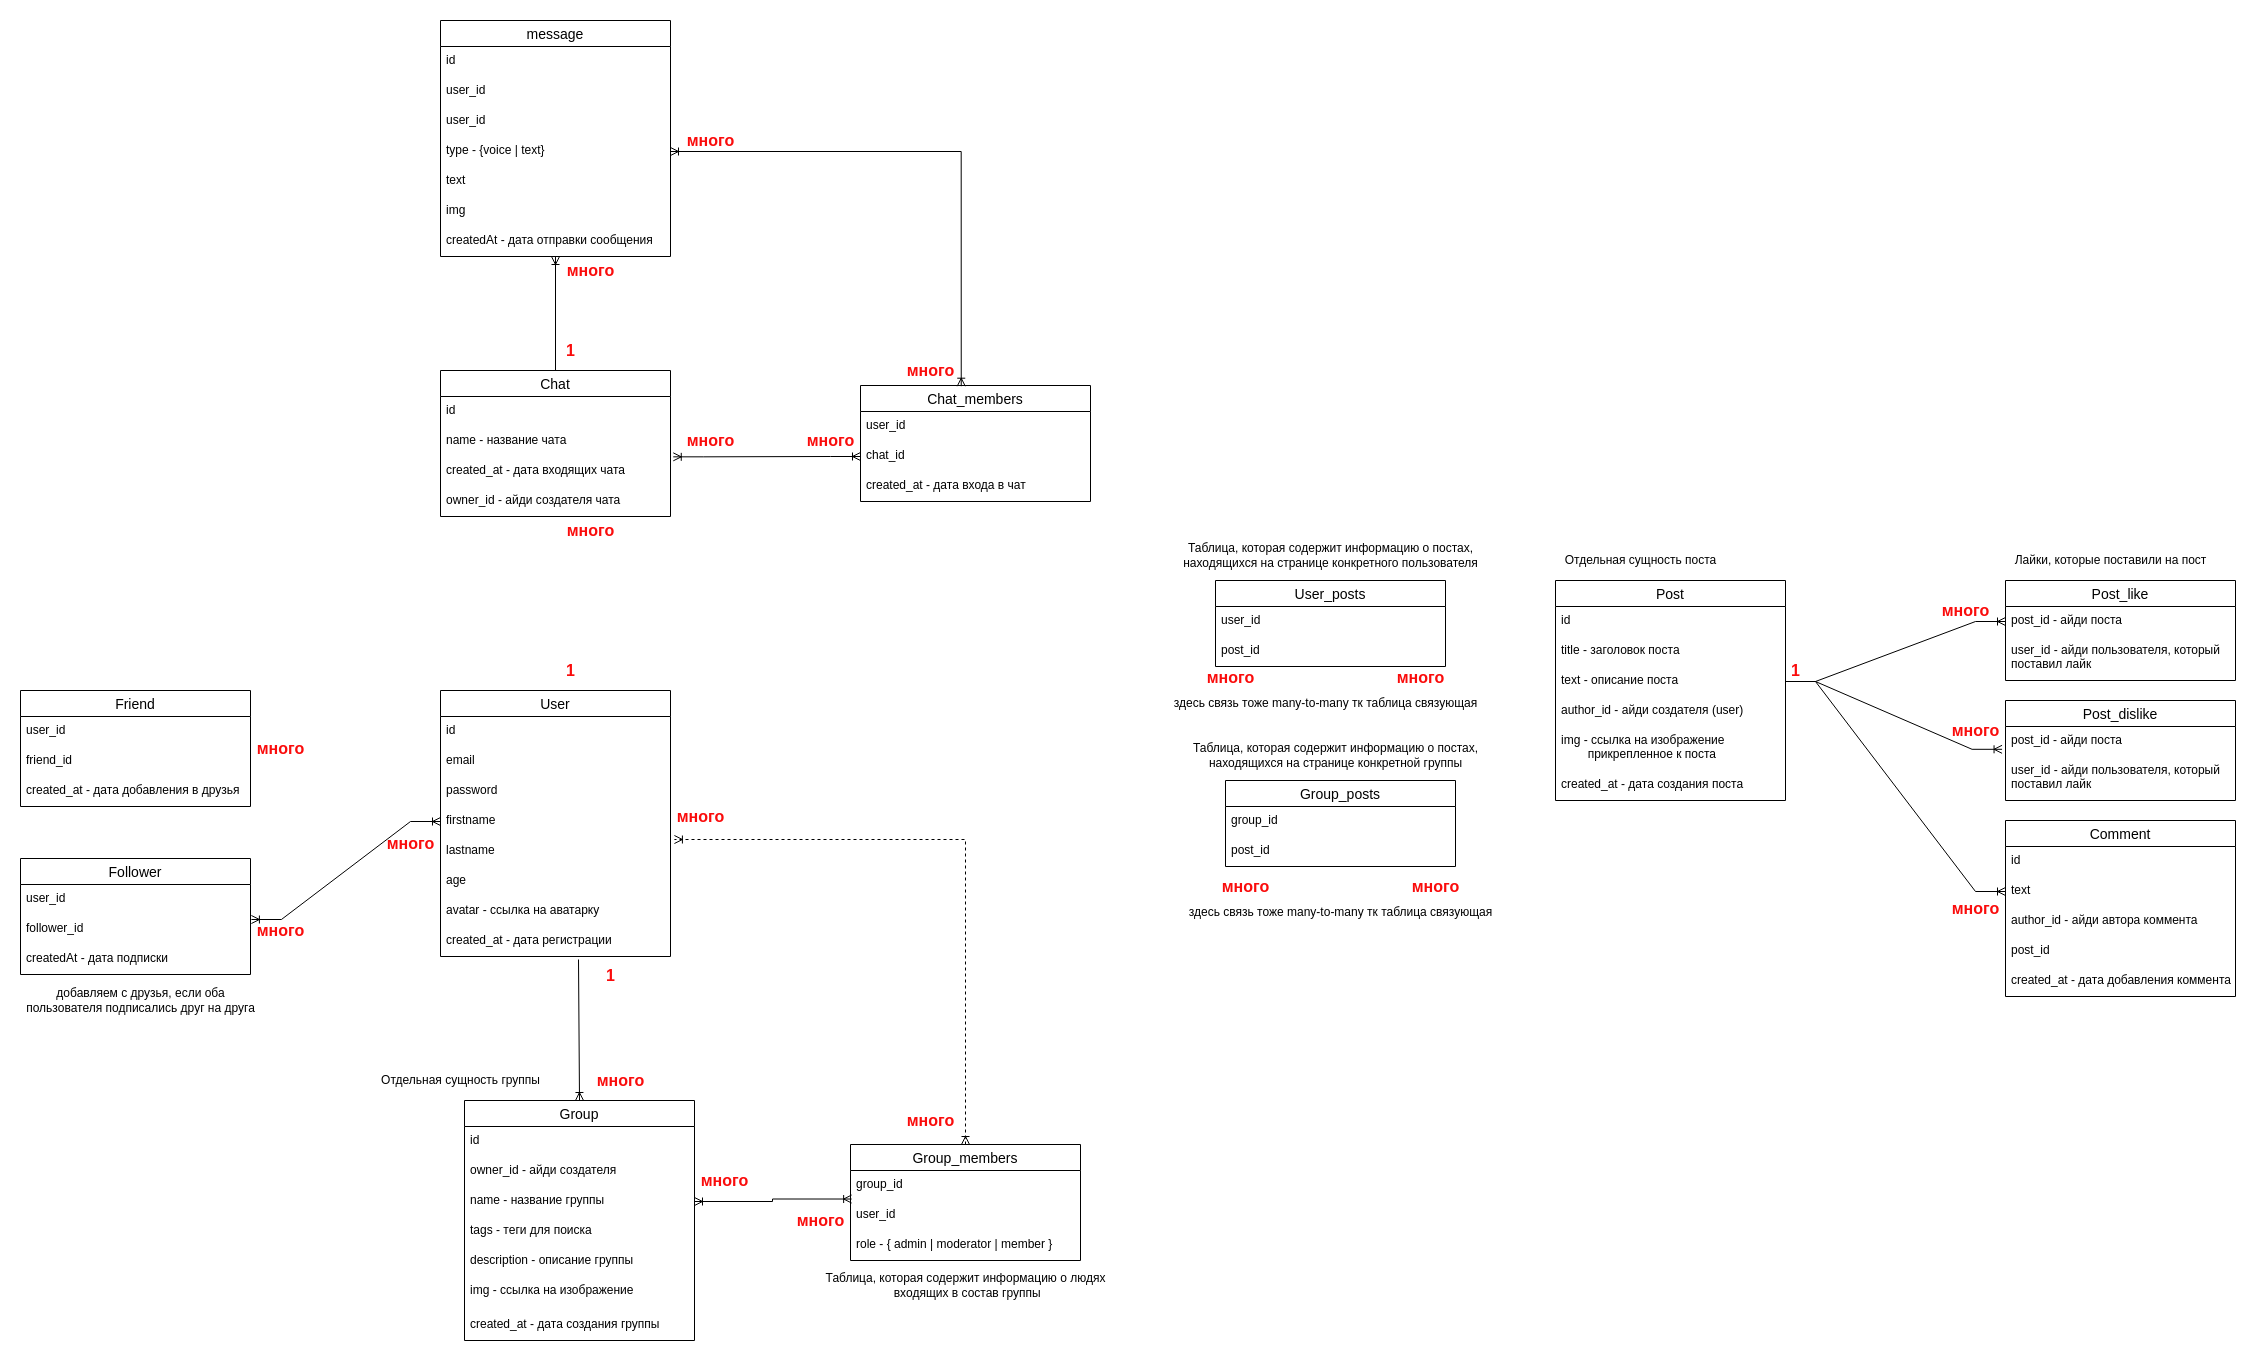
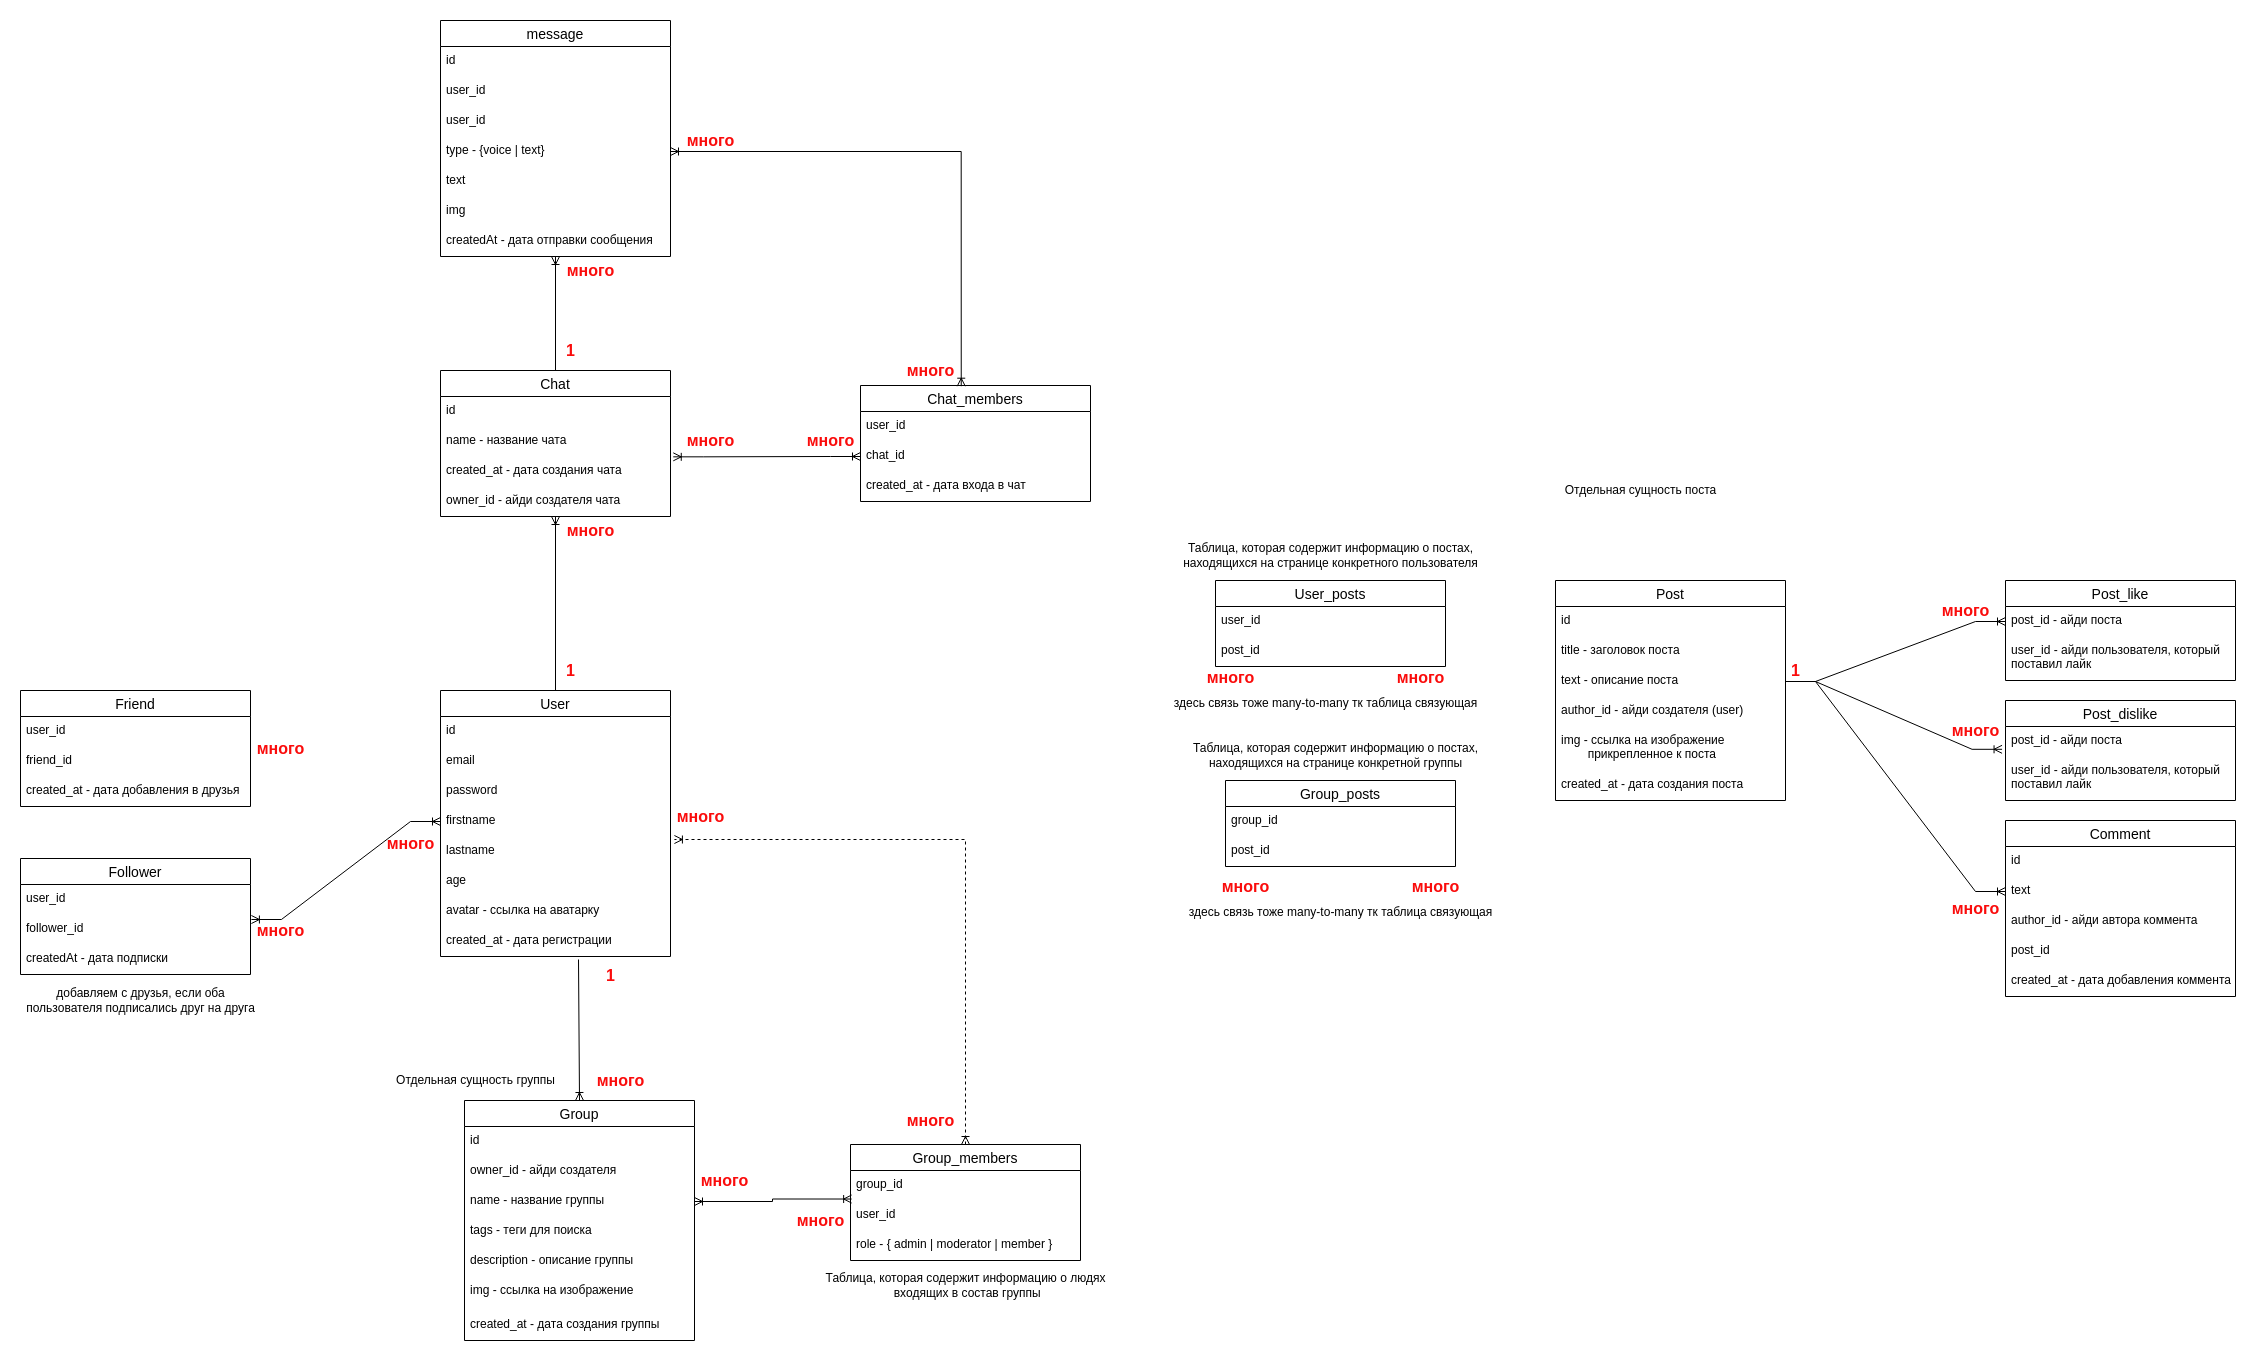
(544, 470) -> (544, 470)
(1641, 561) -> (1641, 491)
(2111, 561) -> none
none -> (556, 605)
(461, 1081) -> (476, 1081)
